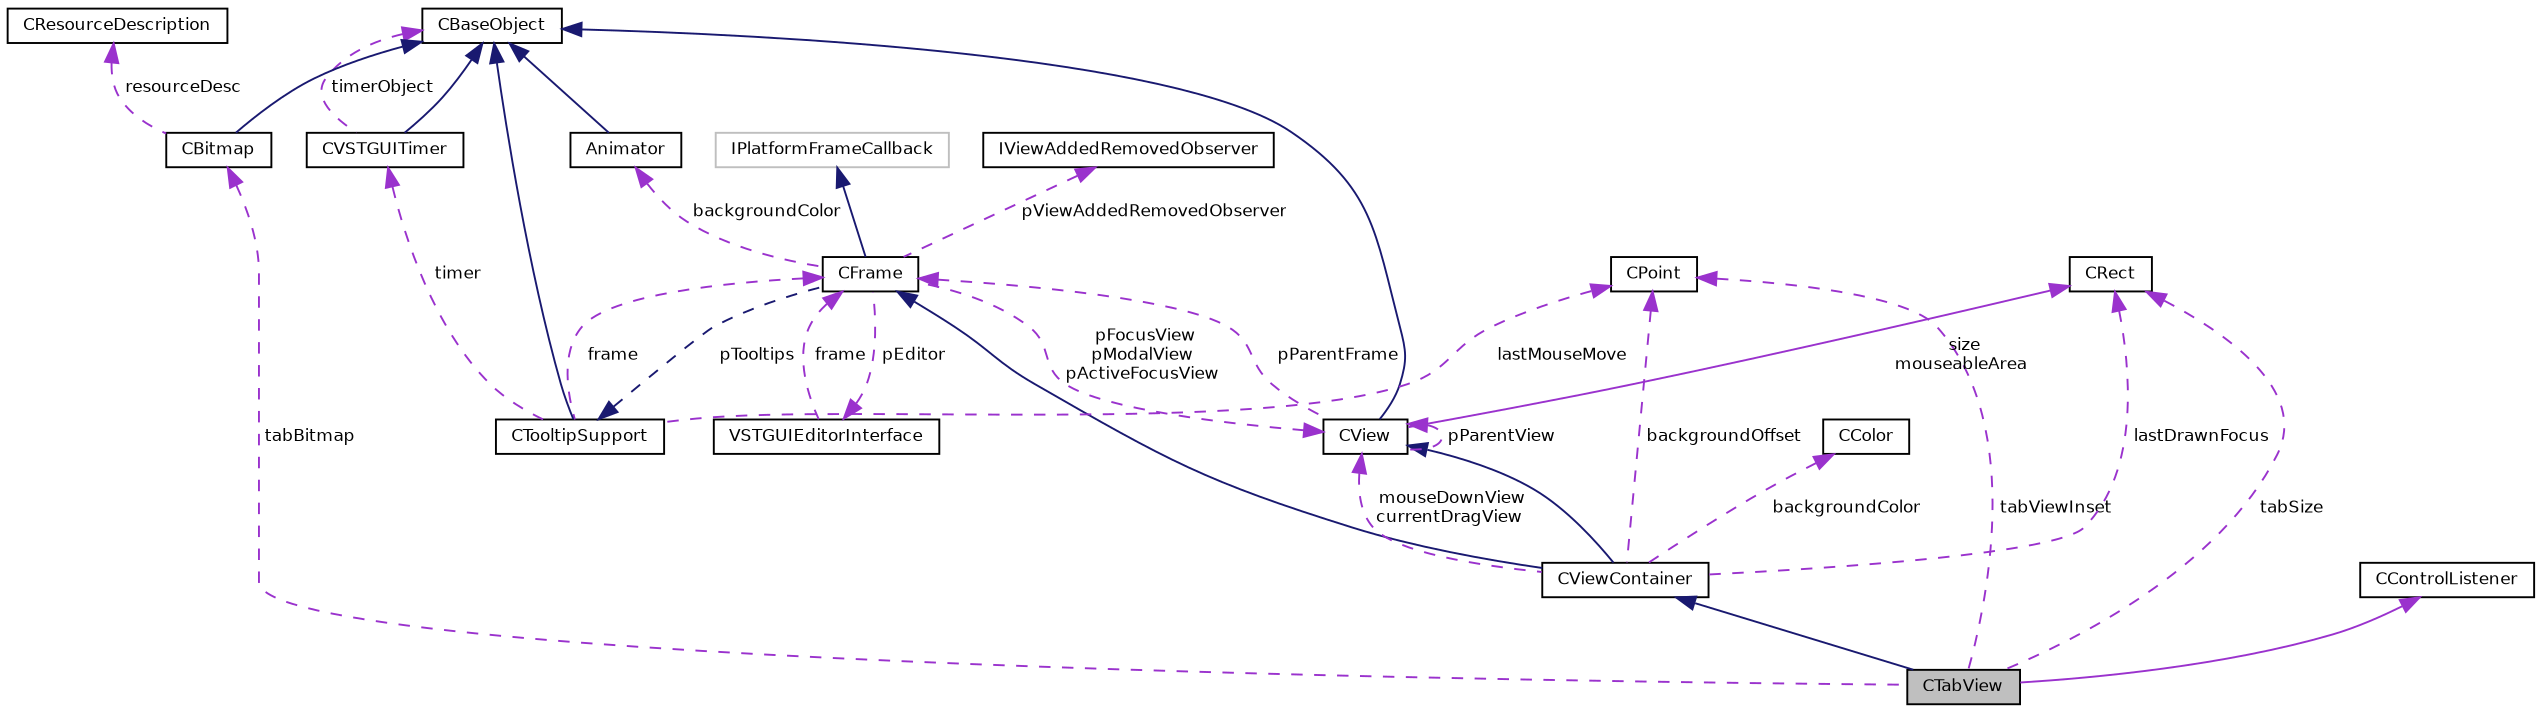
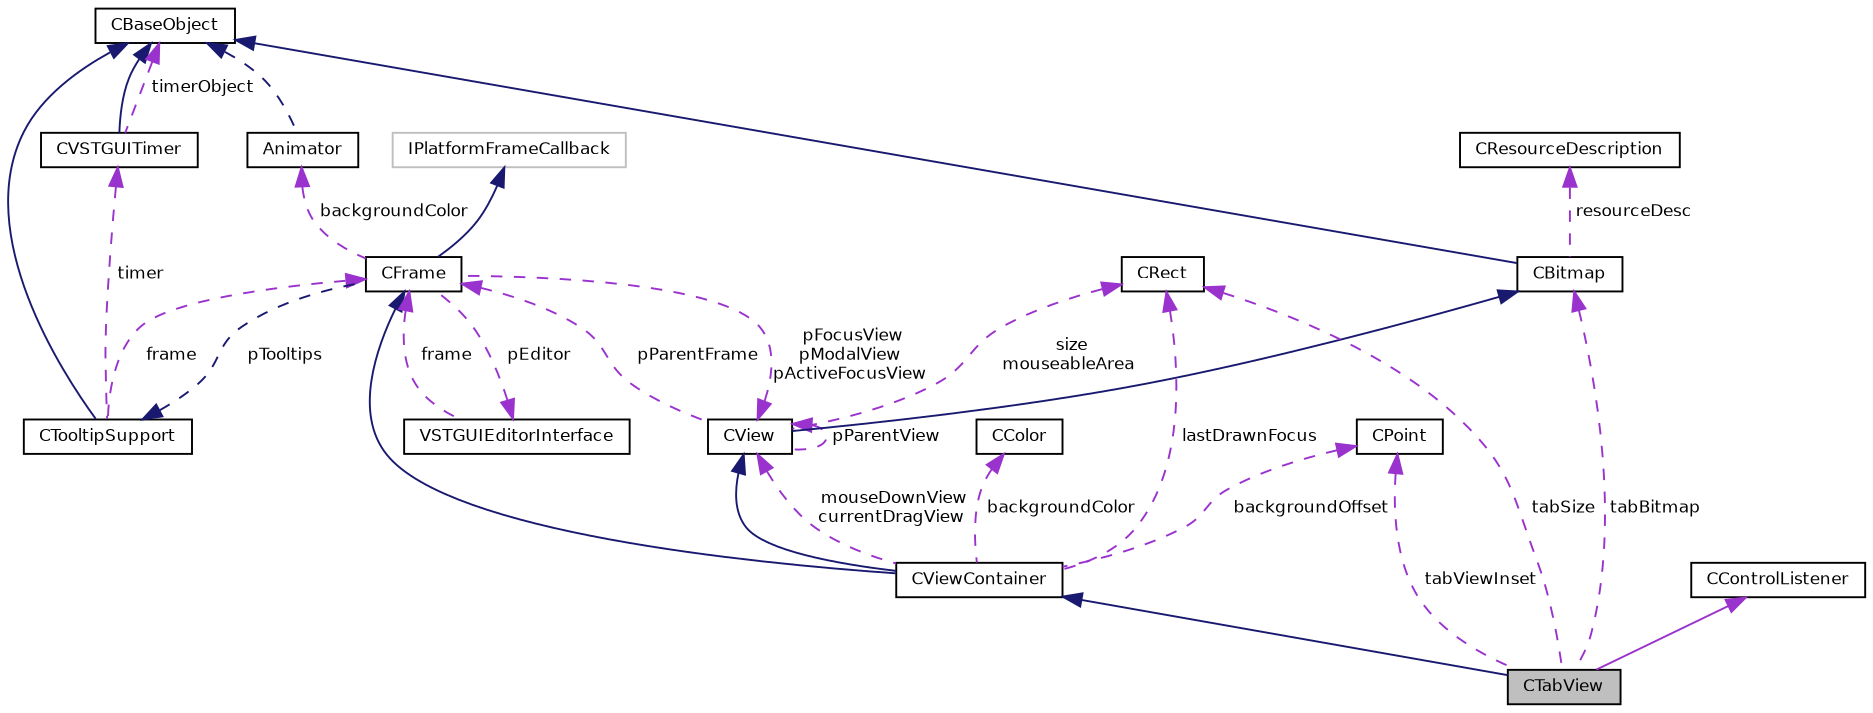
(1105, 74) -> (1149, 383)
(566, 95) -> (269, 85)
(1129, 150) -> none
(1730, 363) -> (954, 371)
(1237, 410) -> none
